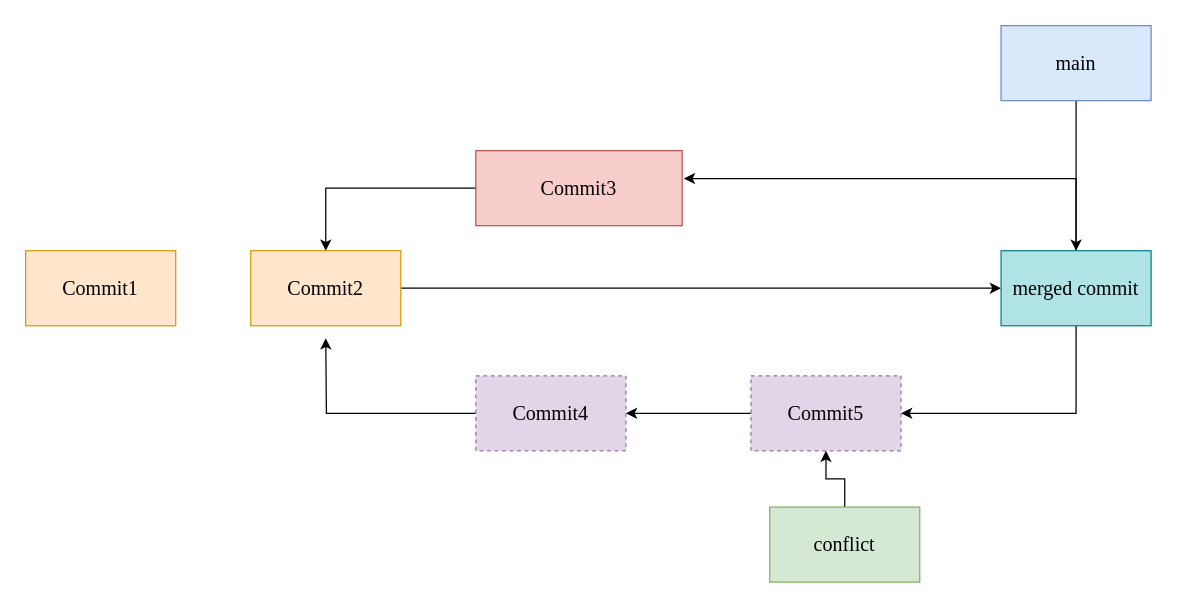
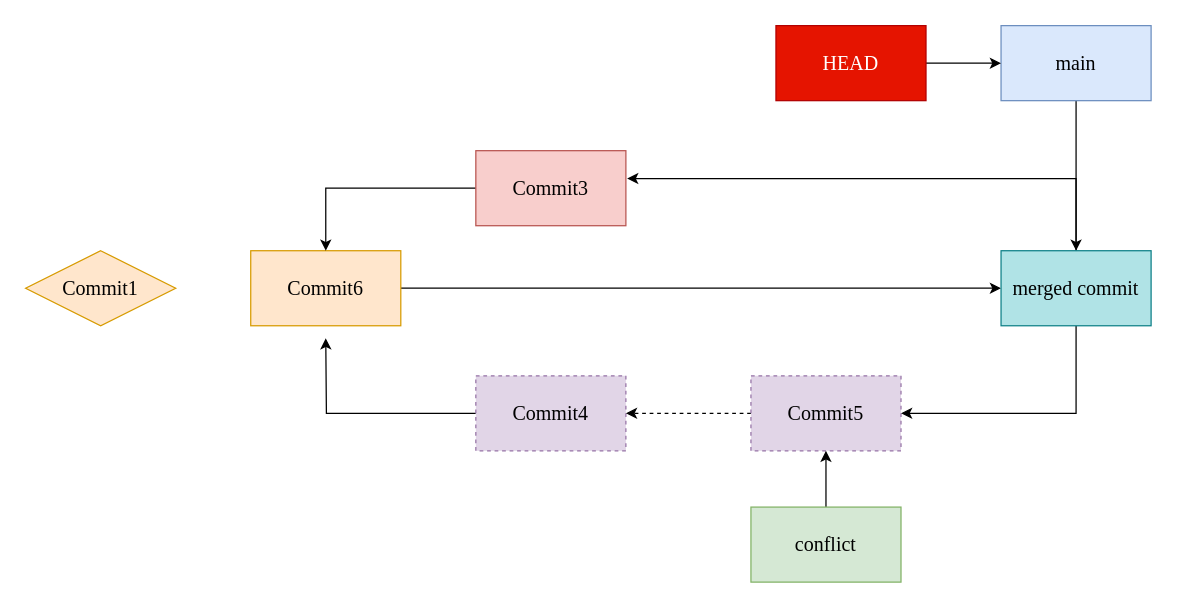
none -> (851, 63)
none -> (959, 63)
(579, 188) -> (551, 188)
(101, 288) -> (101, 288)
(326, 288) -> (326, 288)
(692, 413) -> (692, 413)
(844, 544) -> (826, 544)
